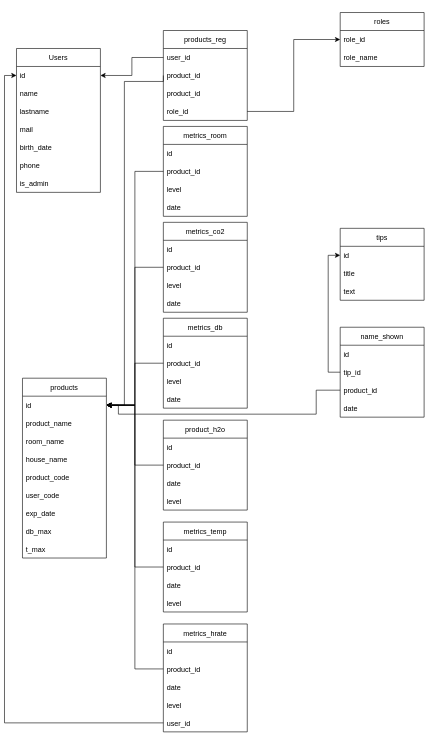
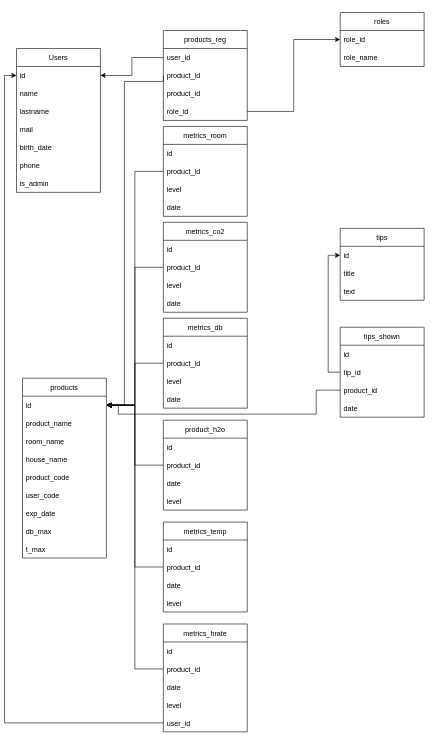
(382, 337) -> (382, 337)
